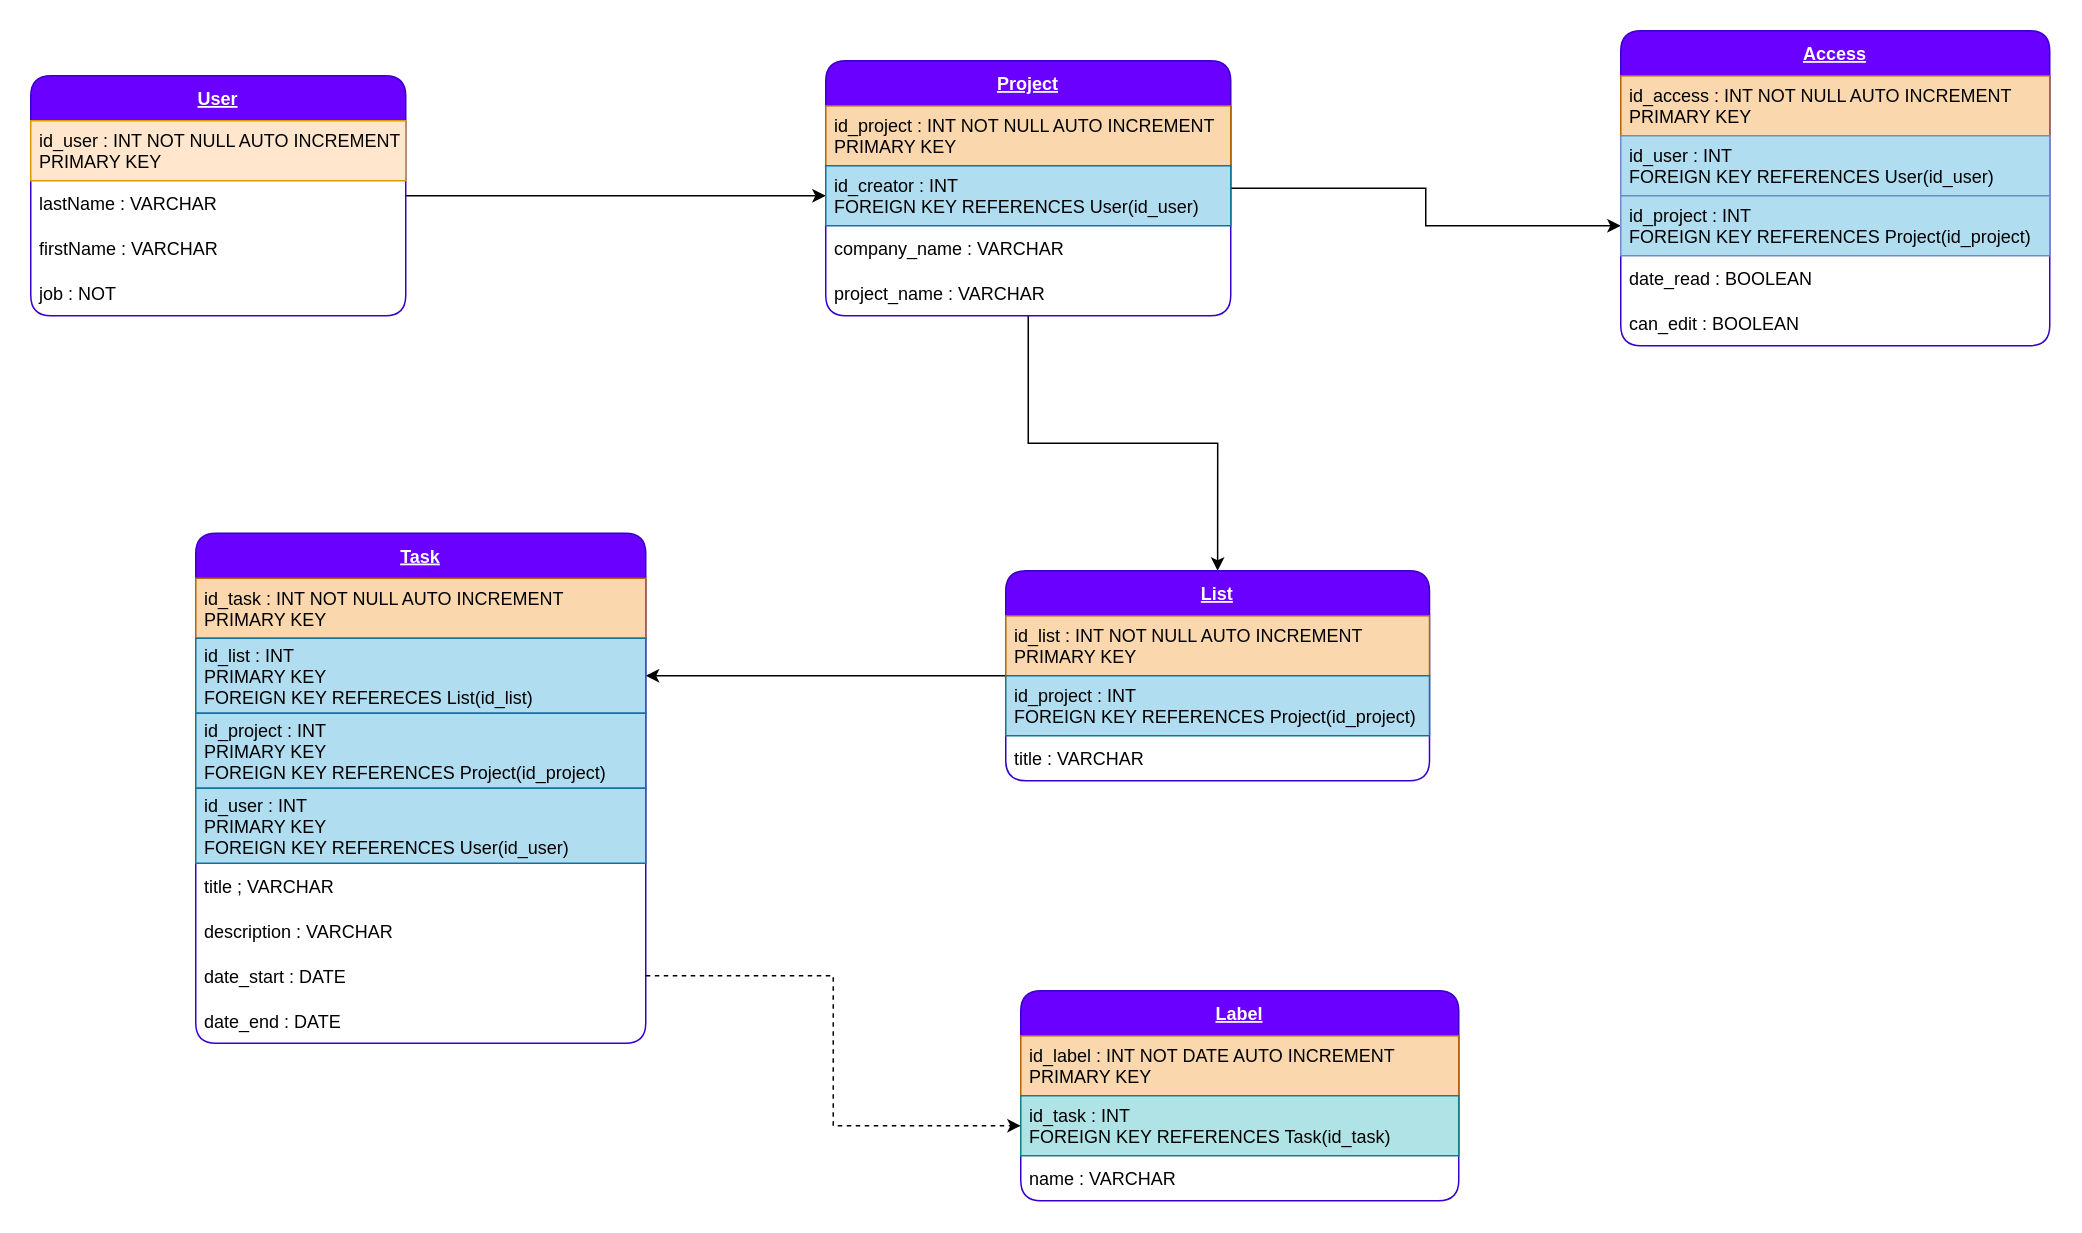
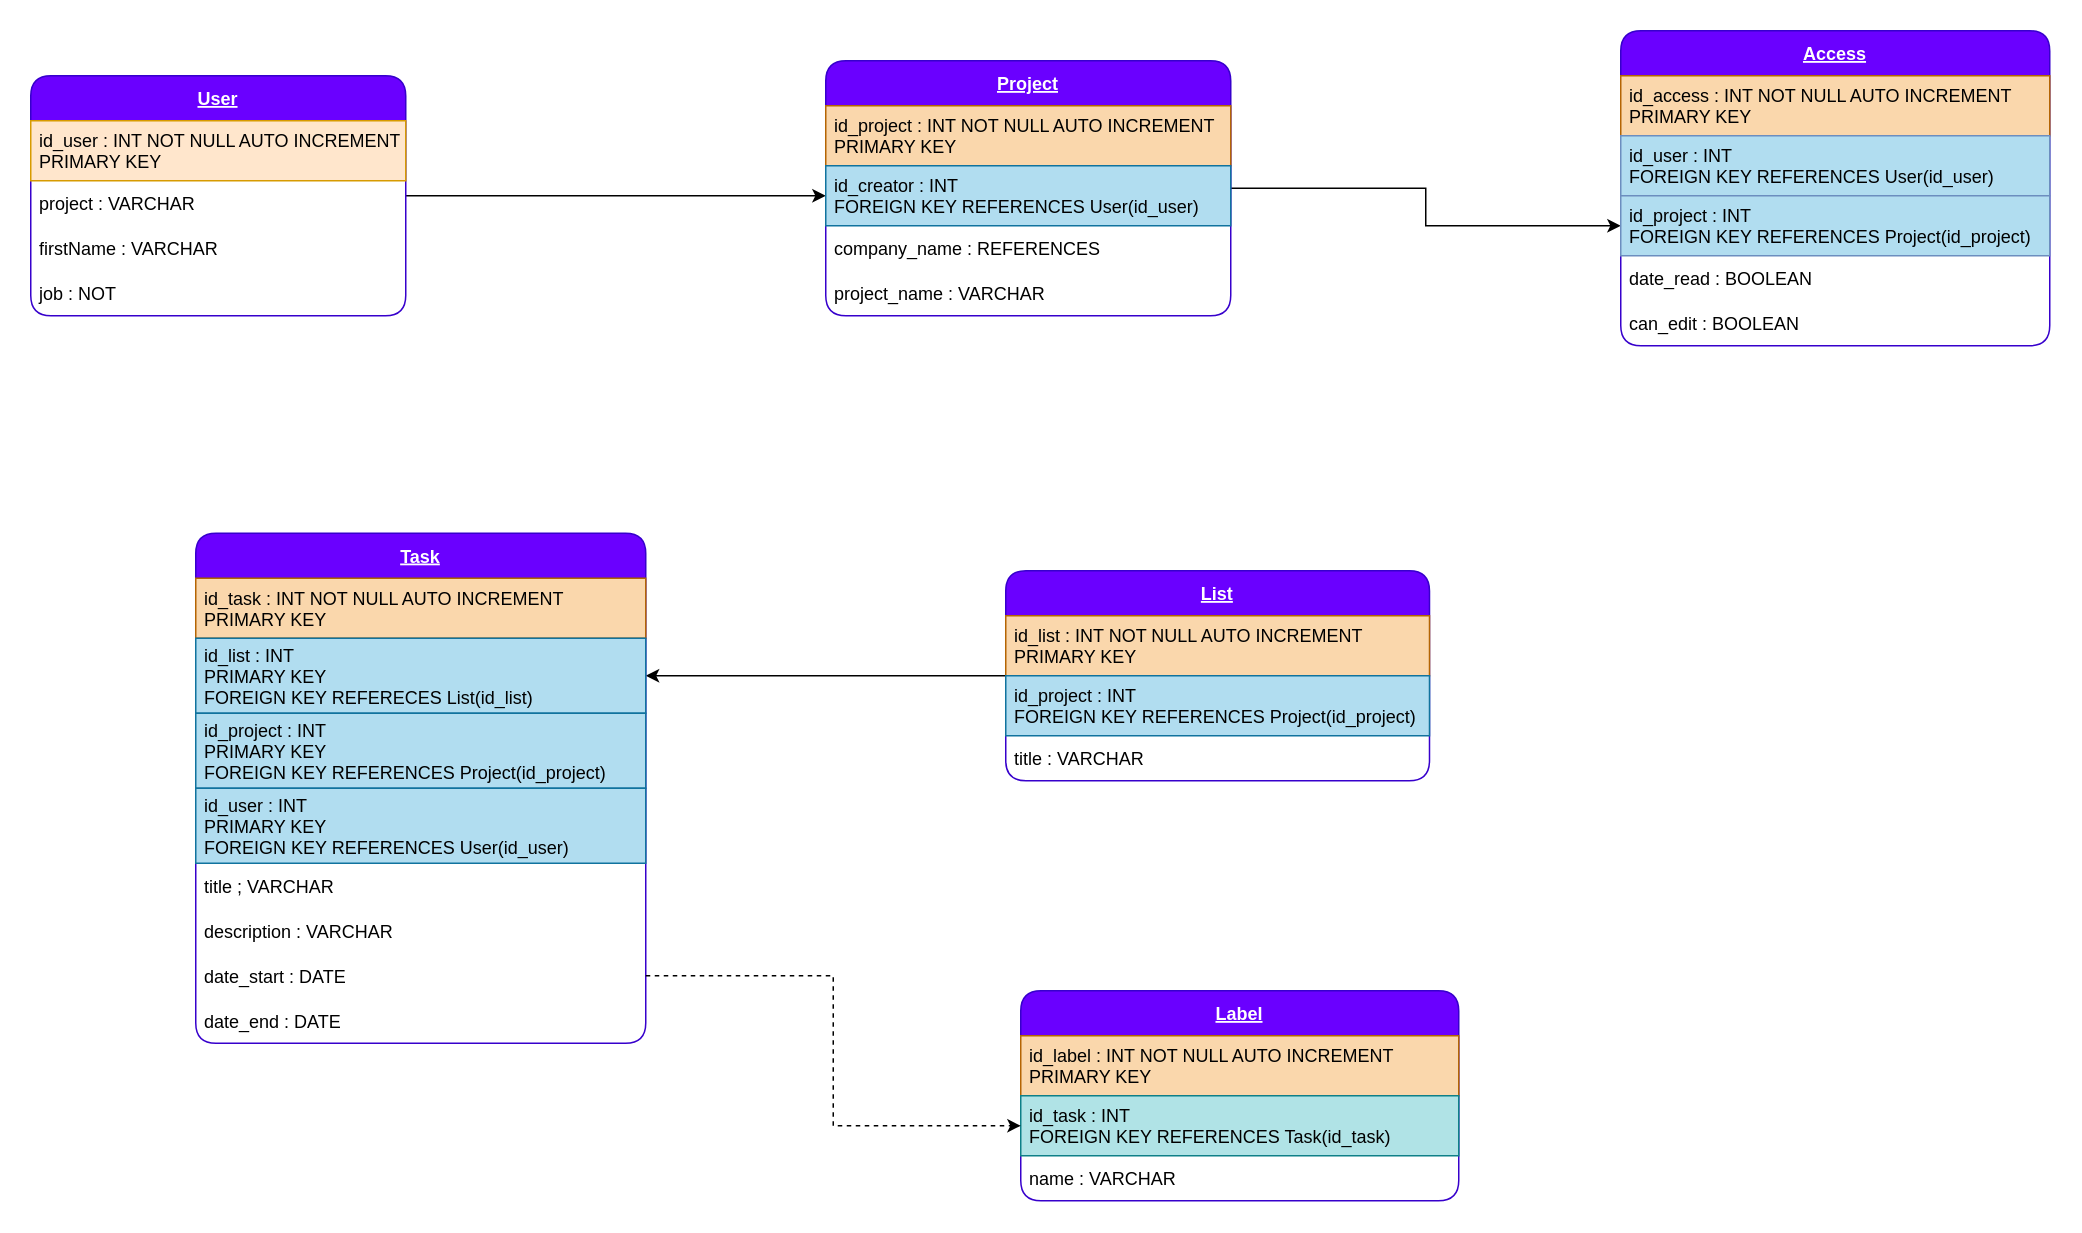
(120, 204) -> (118, 204)
(938, 249) -> (953, 249)
(1118, 443) -> none
(1197, 1056) -> (1197, 1056)
